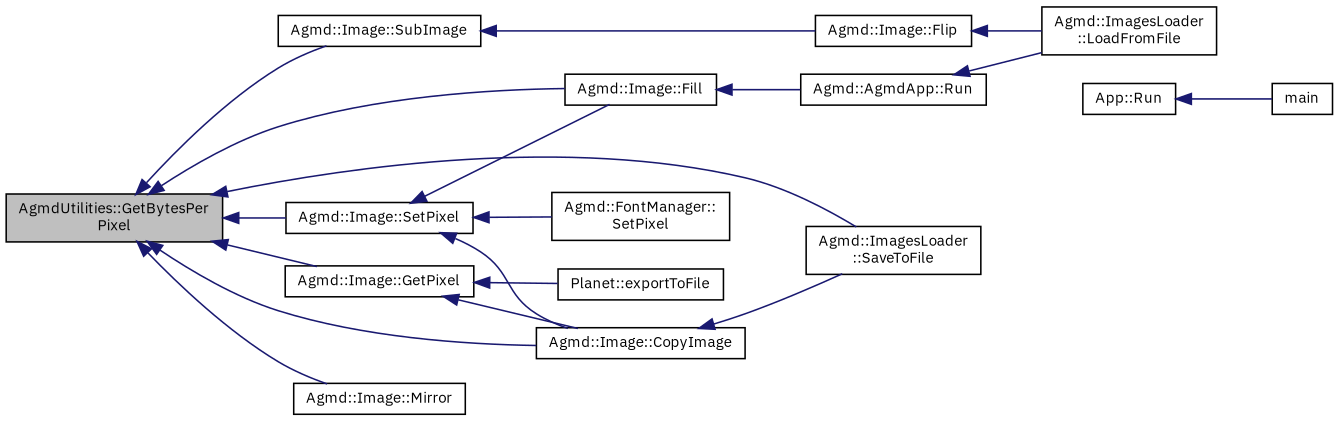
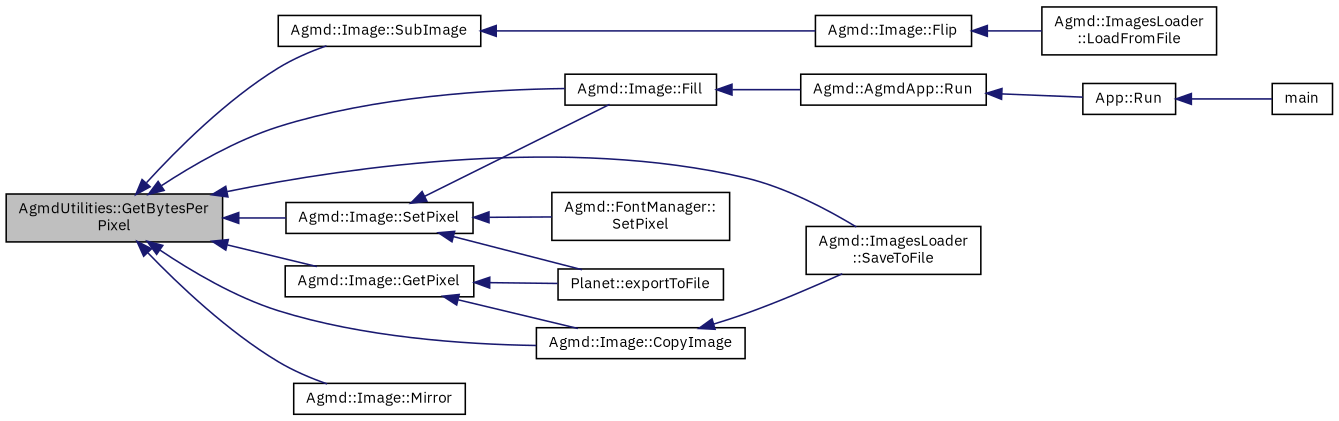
(1005, 62) -> (1042, 96)
(516, 295) -> (518, 253)
